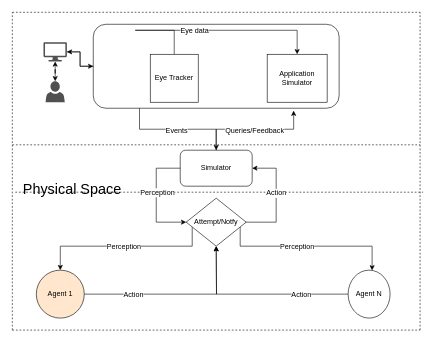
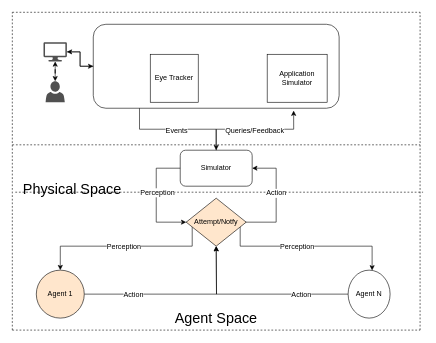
(151, 30) -> none
(216, 222) -> (216, 222)
none -> (216, 318)
